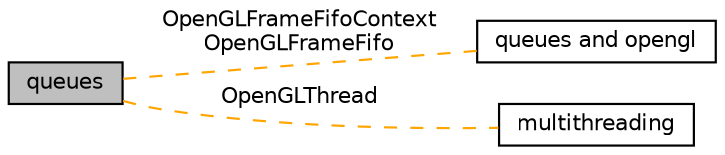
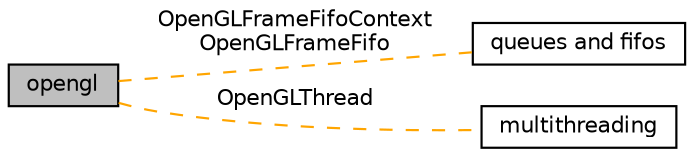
(596, 42) -> (579, 44)
(66, 83) -> (63, 85)
